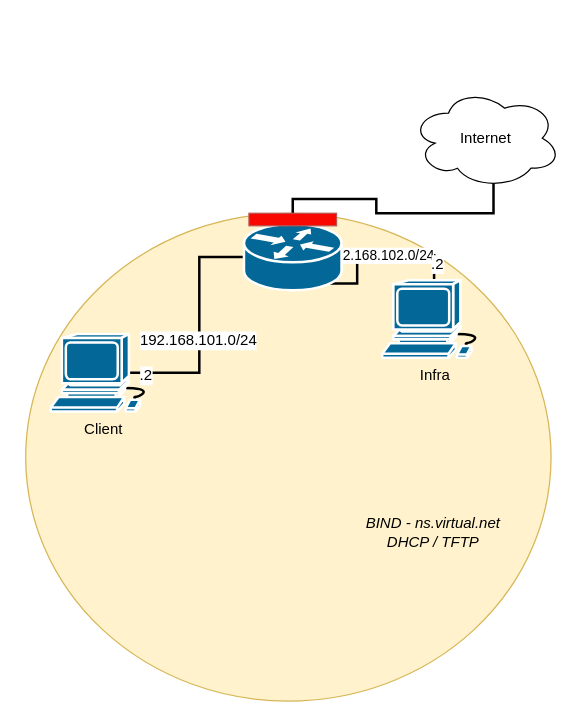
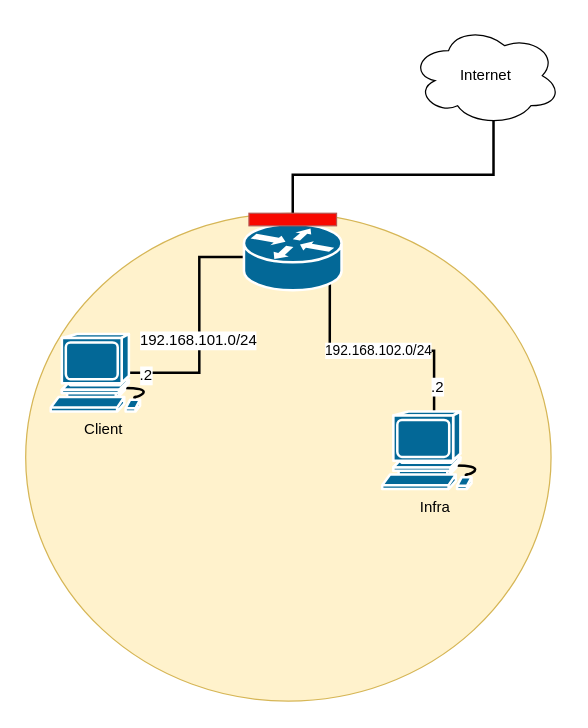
(486, 138) -> (486, 76)
(434, 319) -> (434, 450)
(433, 532) -> none
